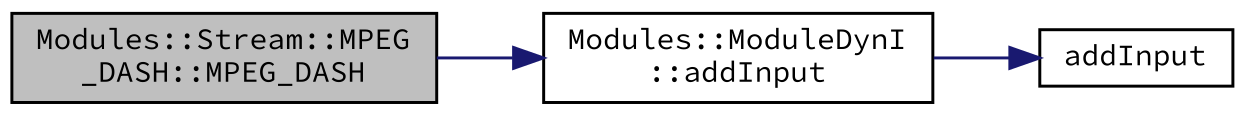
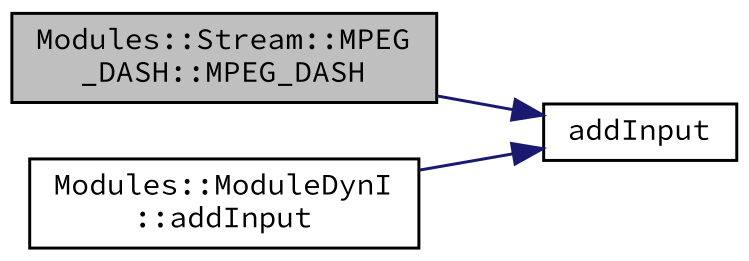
(475, 58) -> (475, 103)
